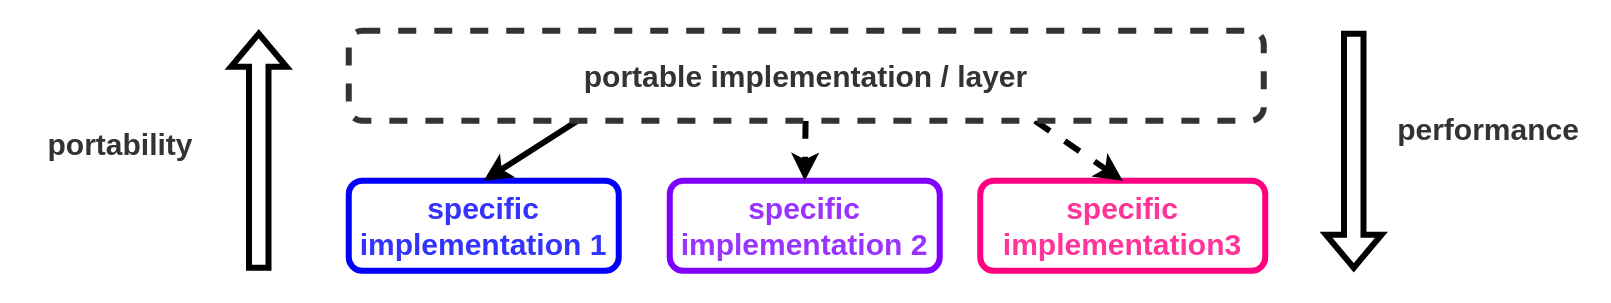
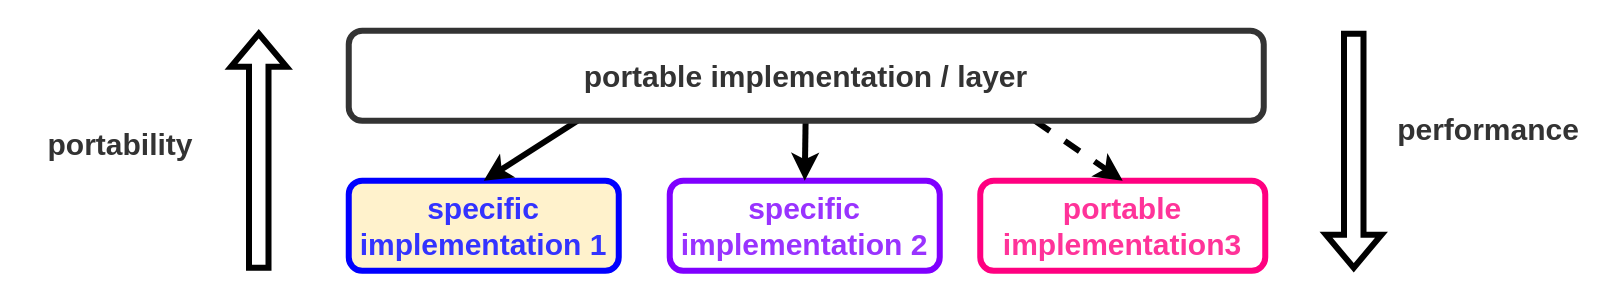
(806, 76) -> (806, 76)
(805, 147) -> (805, 147)
(484, 226) -> (484, 226)
(1123, 226) -> (1123, 226)
